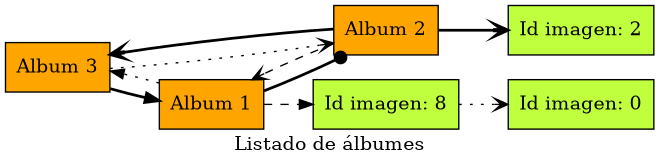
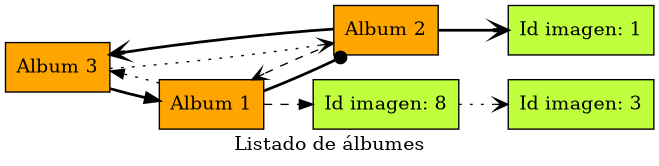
(581, 30) -> (581, 30)
(581, 104) -> (581, 104)
